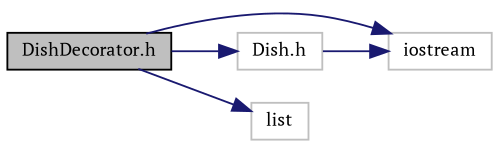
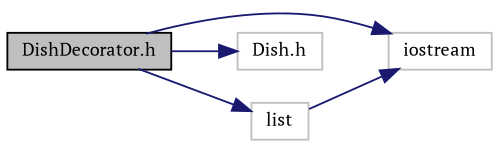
(347, 51) -> (345, 93)
